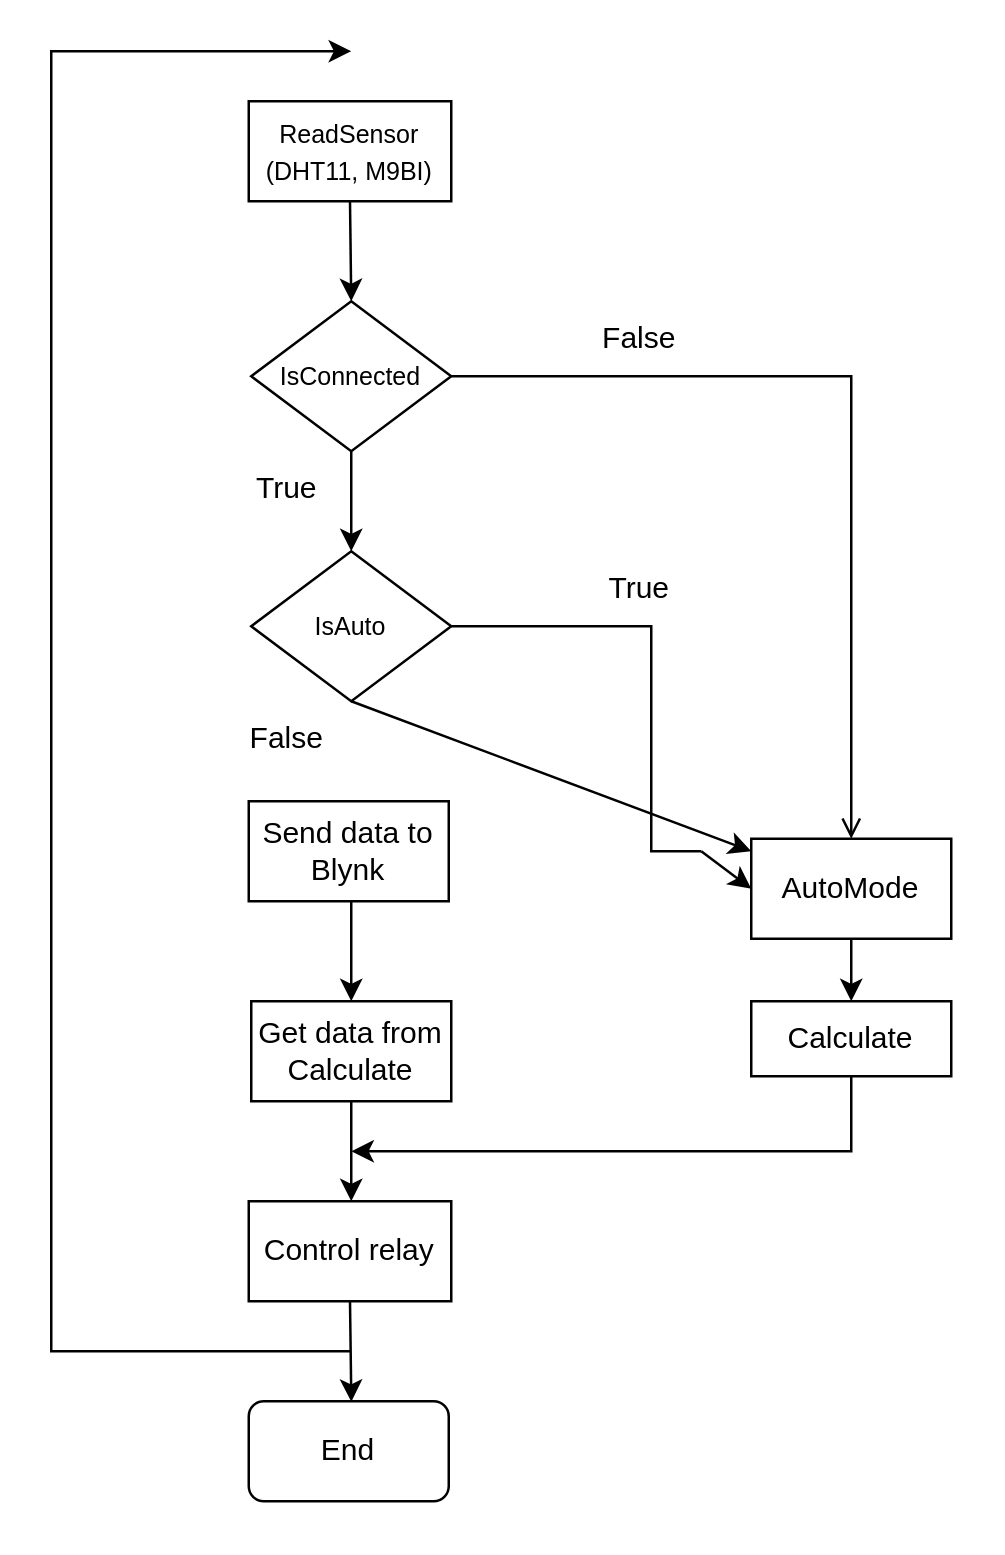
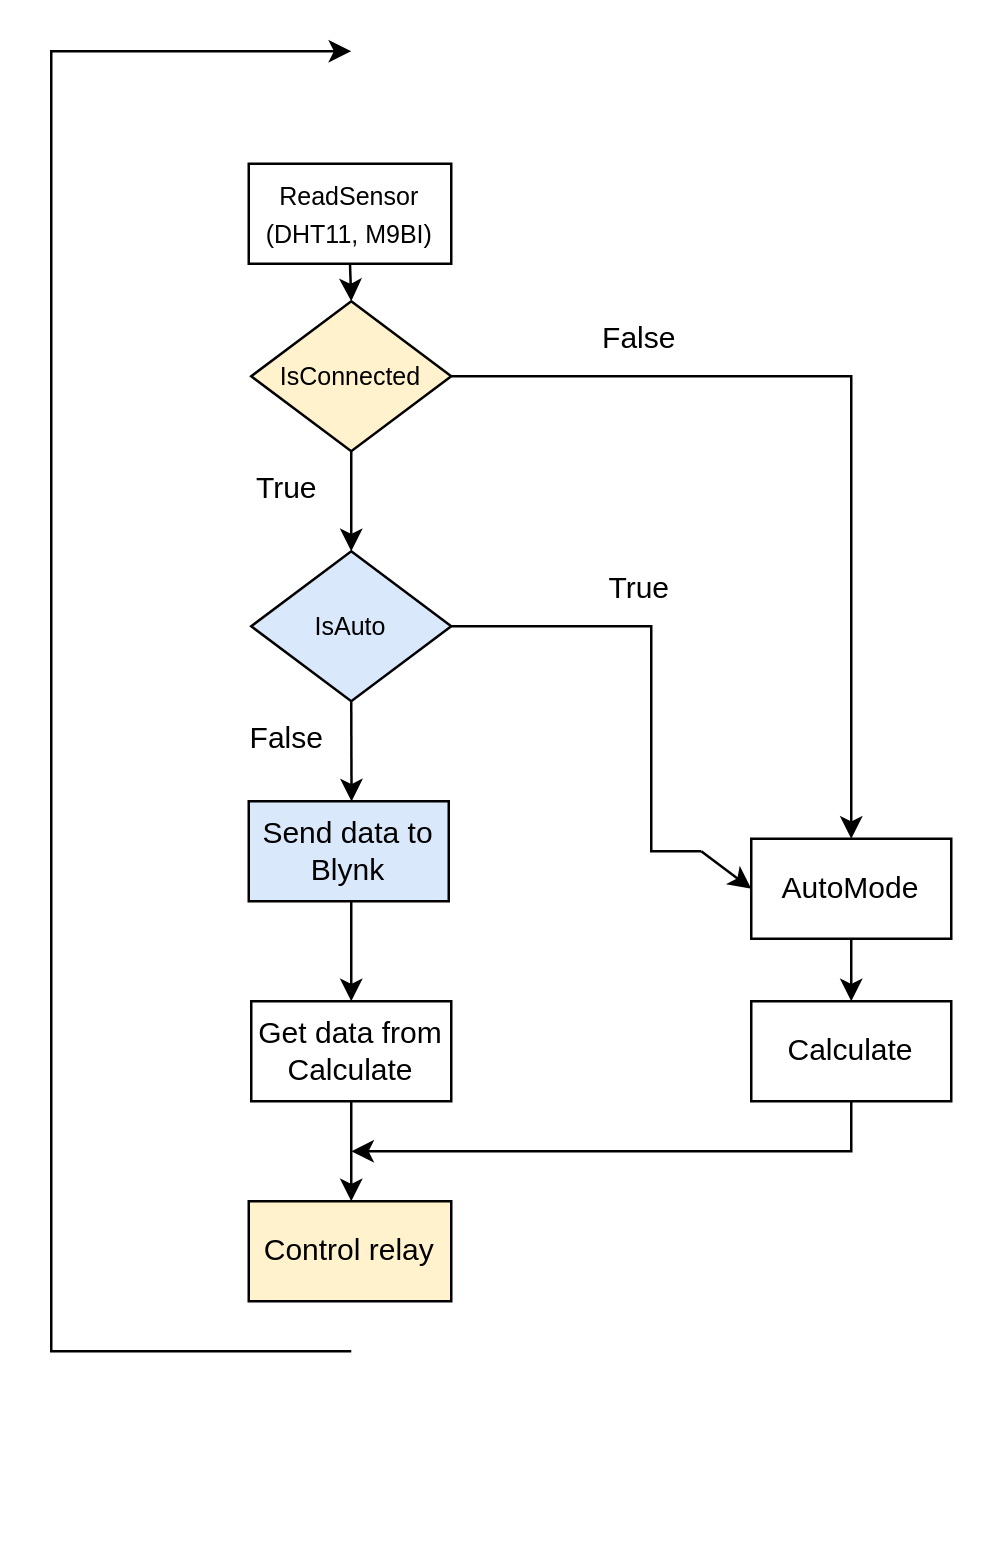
(350, 151) -> (350, 214)
(351, 376) -> (351, 376)
(351, 626) -> (351, 626)
(499, 757) -> (351, 743)
(851, 824) -> (851, 820)
(349, 851) -> (349, 851)
(851, 1039) -> (851, 1051)
(350, 1251) -> (350, 1251)
(350, 1323) -> none
(349, 1451) -> none
